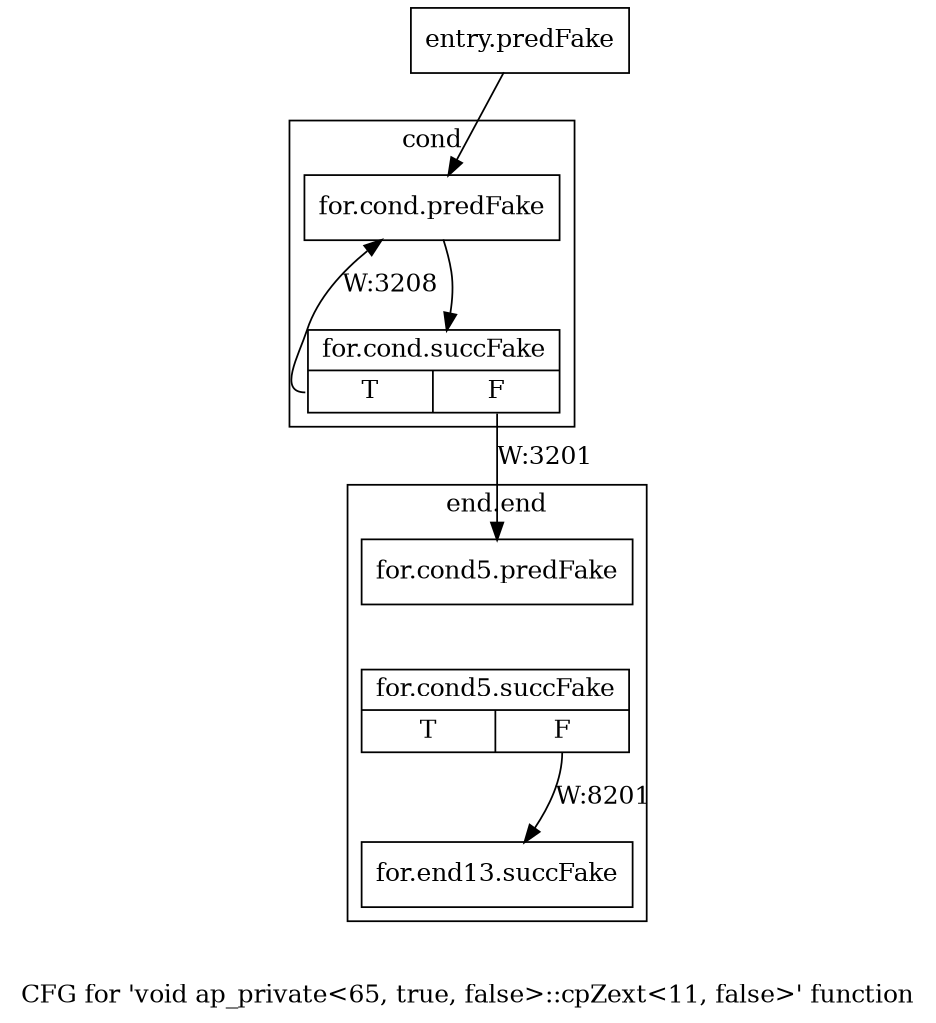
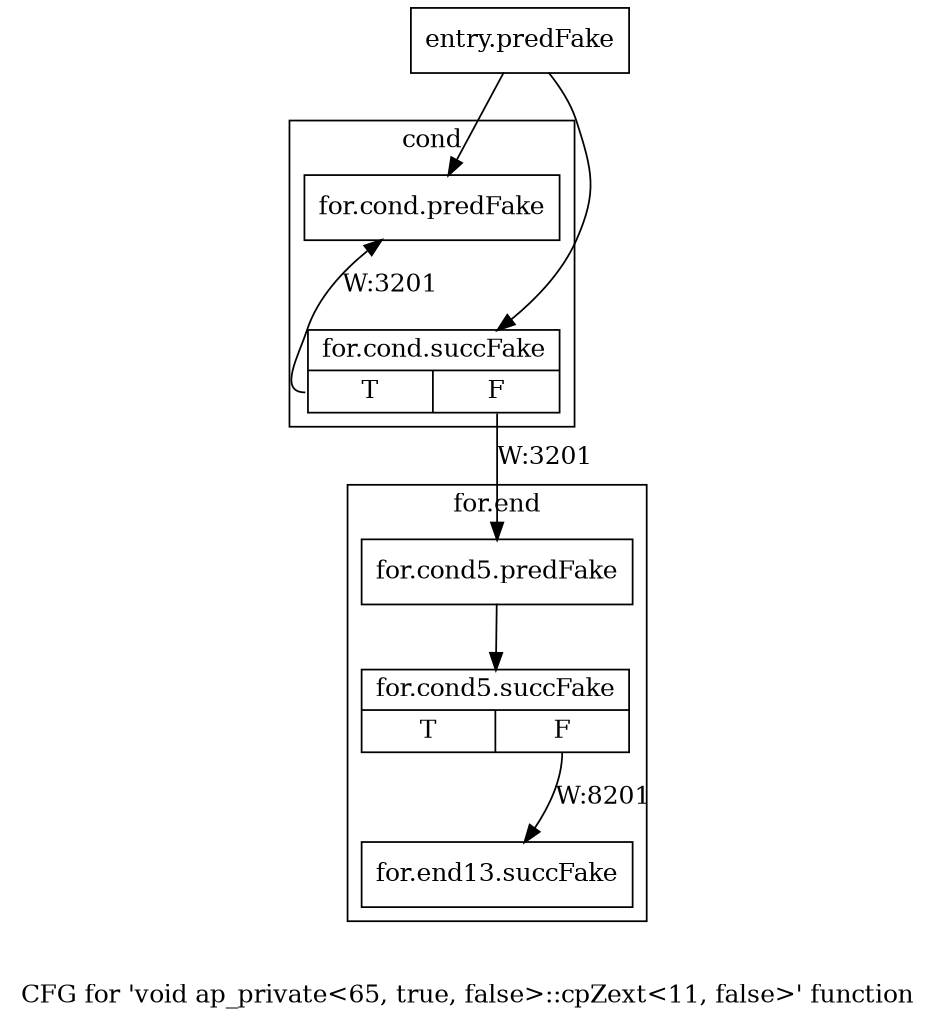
(452, 276) -> (588, 204)
(391, 285) -> (391, 285)
(497, 505) -> (497, 505)
none -> (496, 628)
